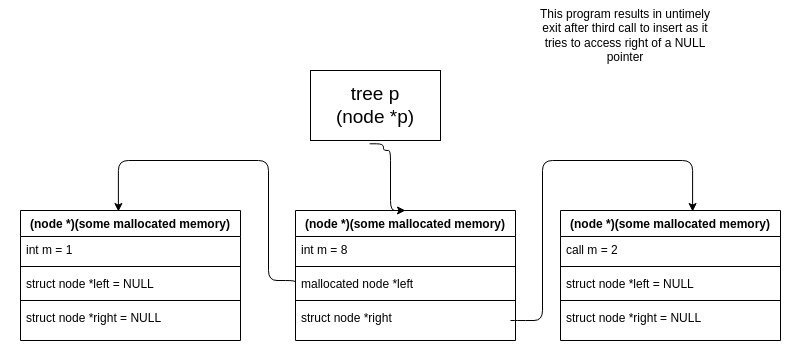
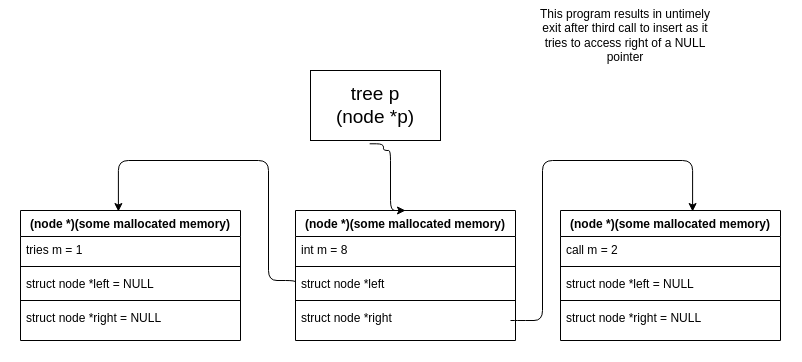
(50, 250) -> (57, 250)
(364, 284) -> (353, 284)
